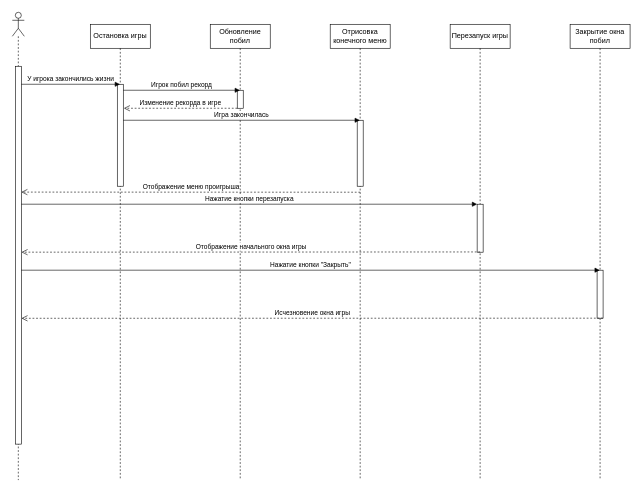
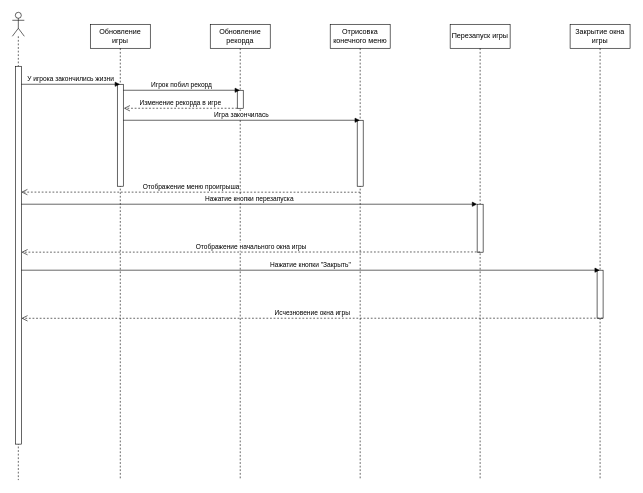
(120, 36) -> (120, 36)
(240, 36) -> (240, 36)
(600, 36) -> (600, 36)
